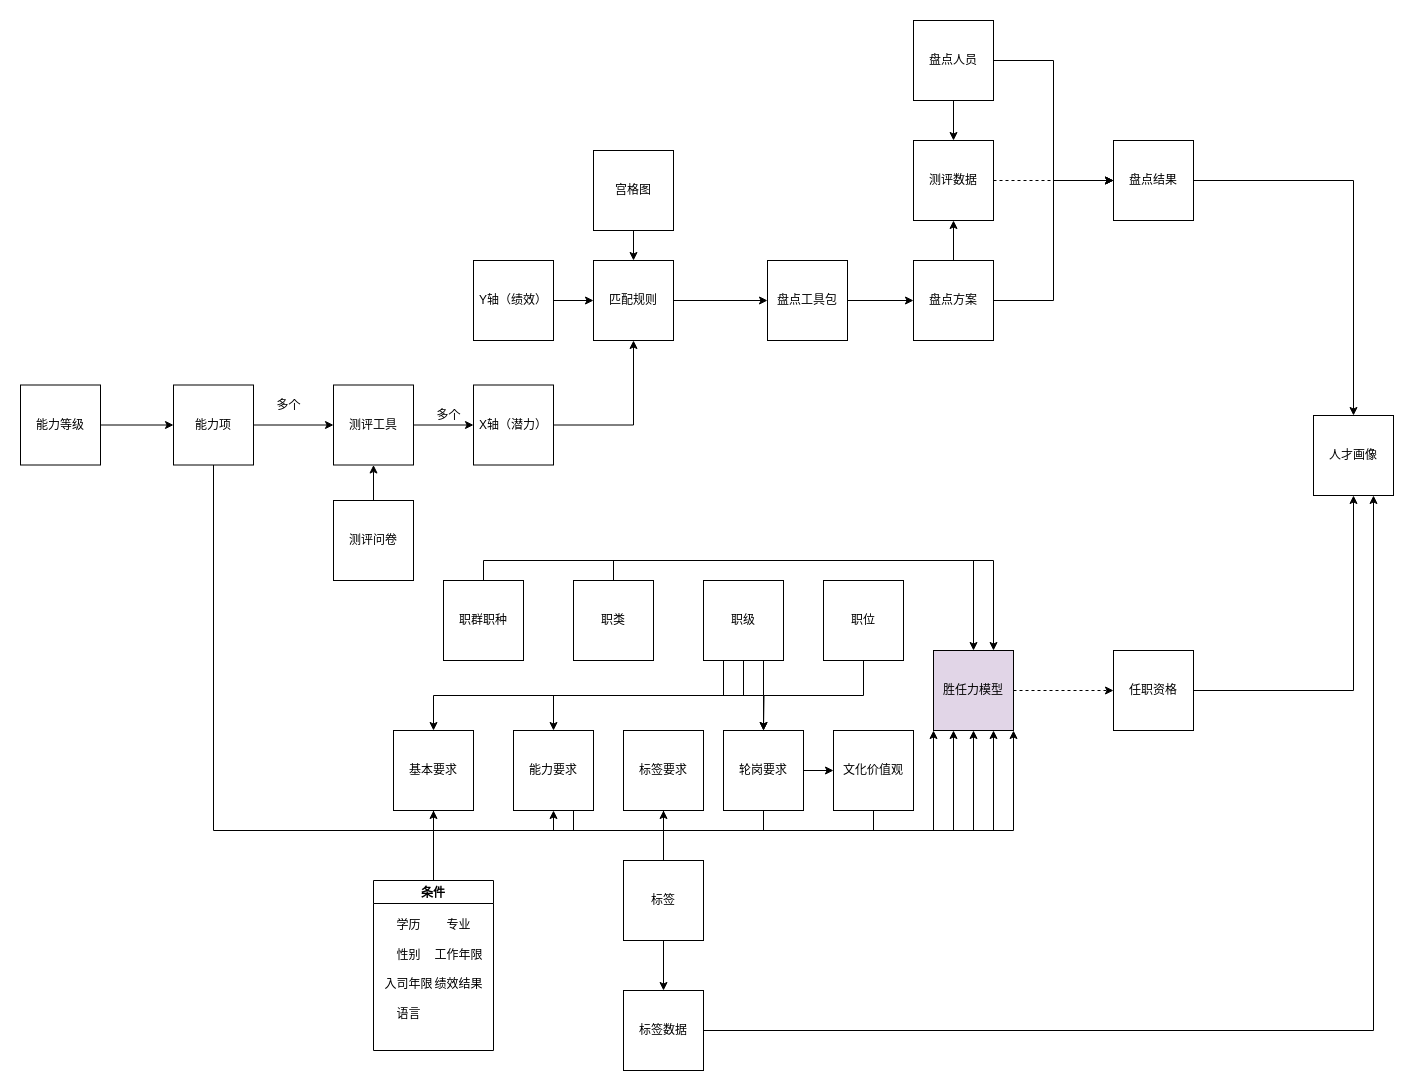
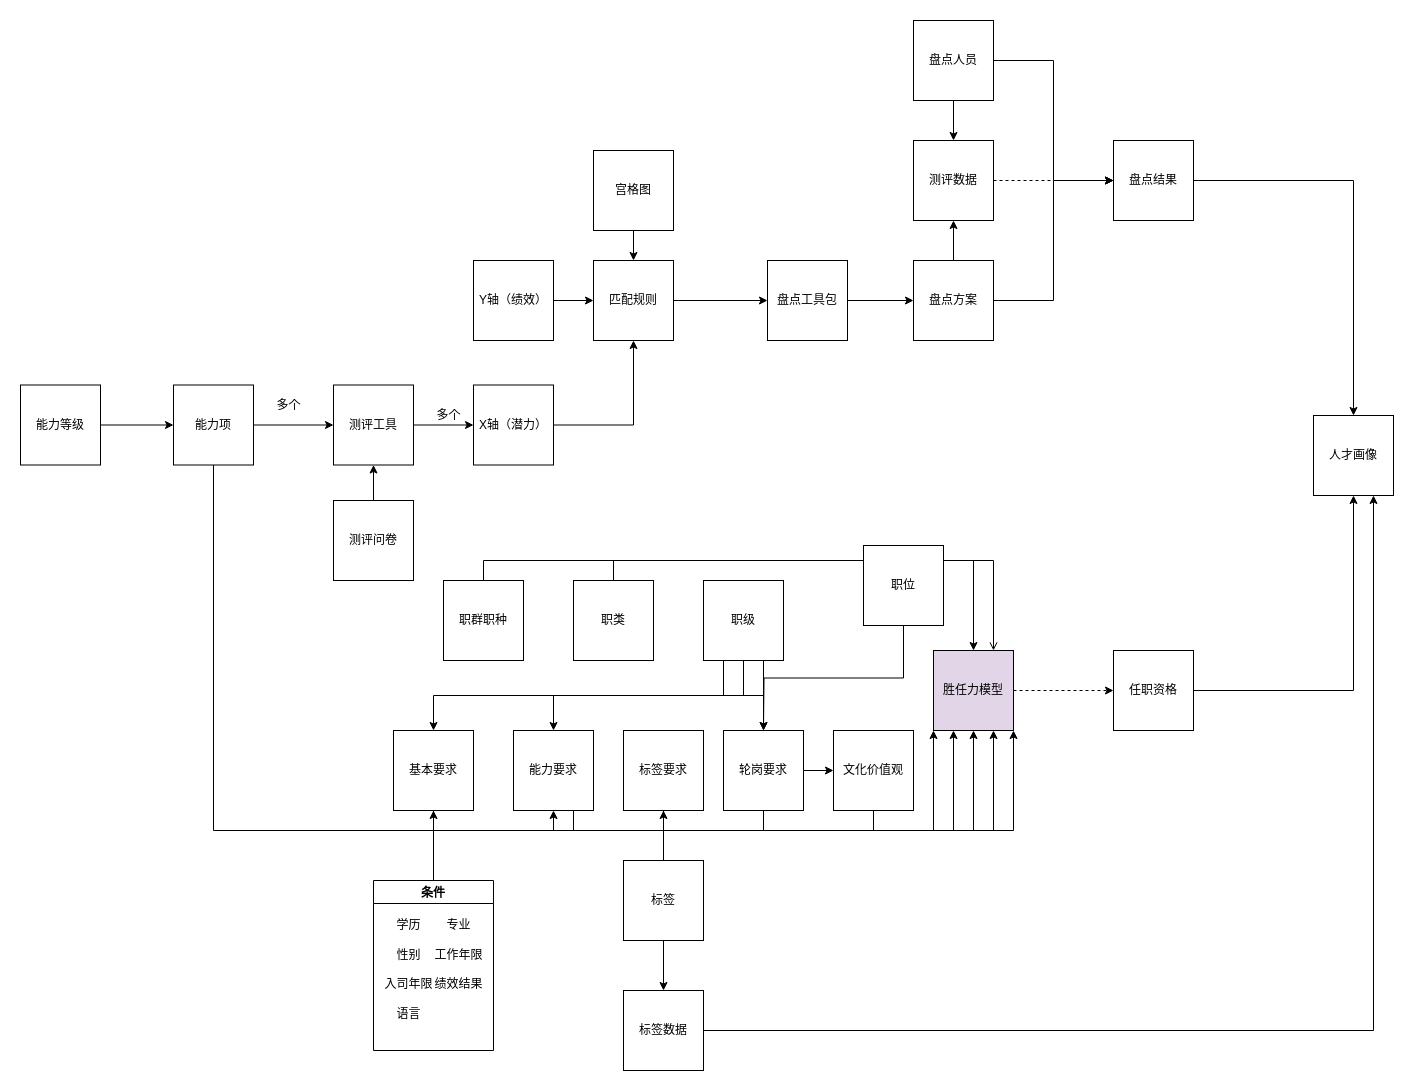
(864, 621) -> (904, 586)
(994, 642) -> (994, 643)
